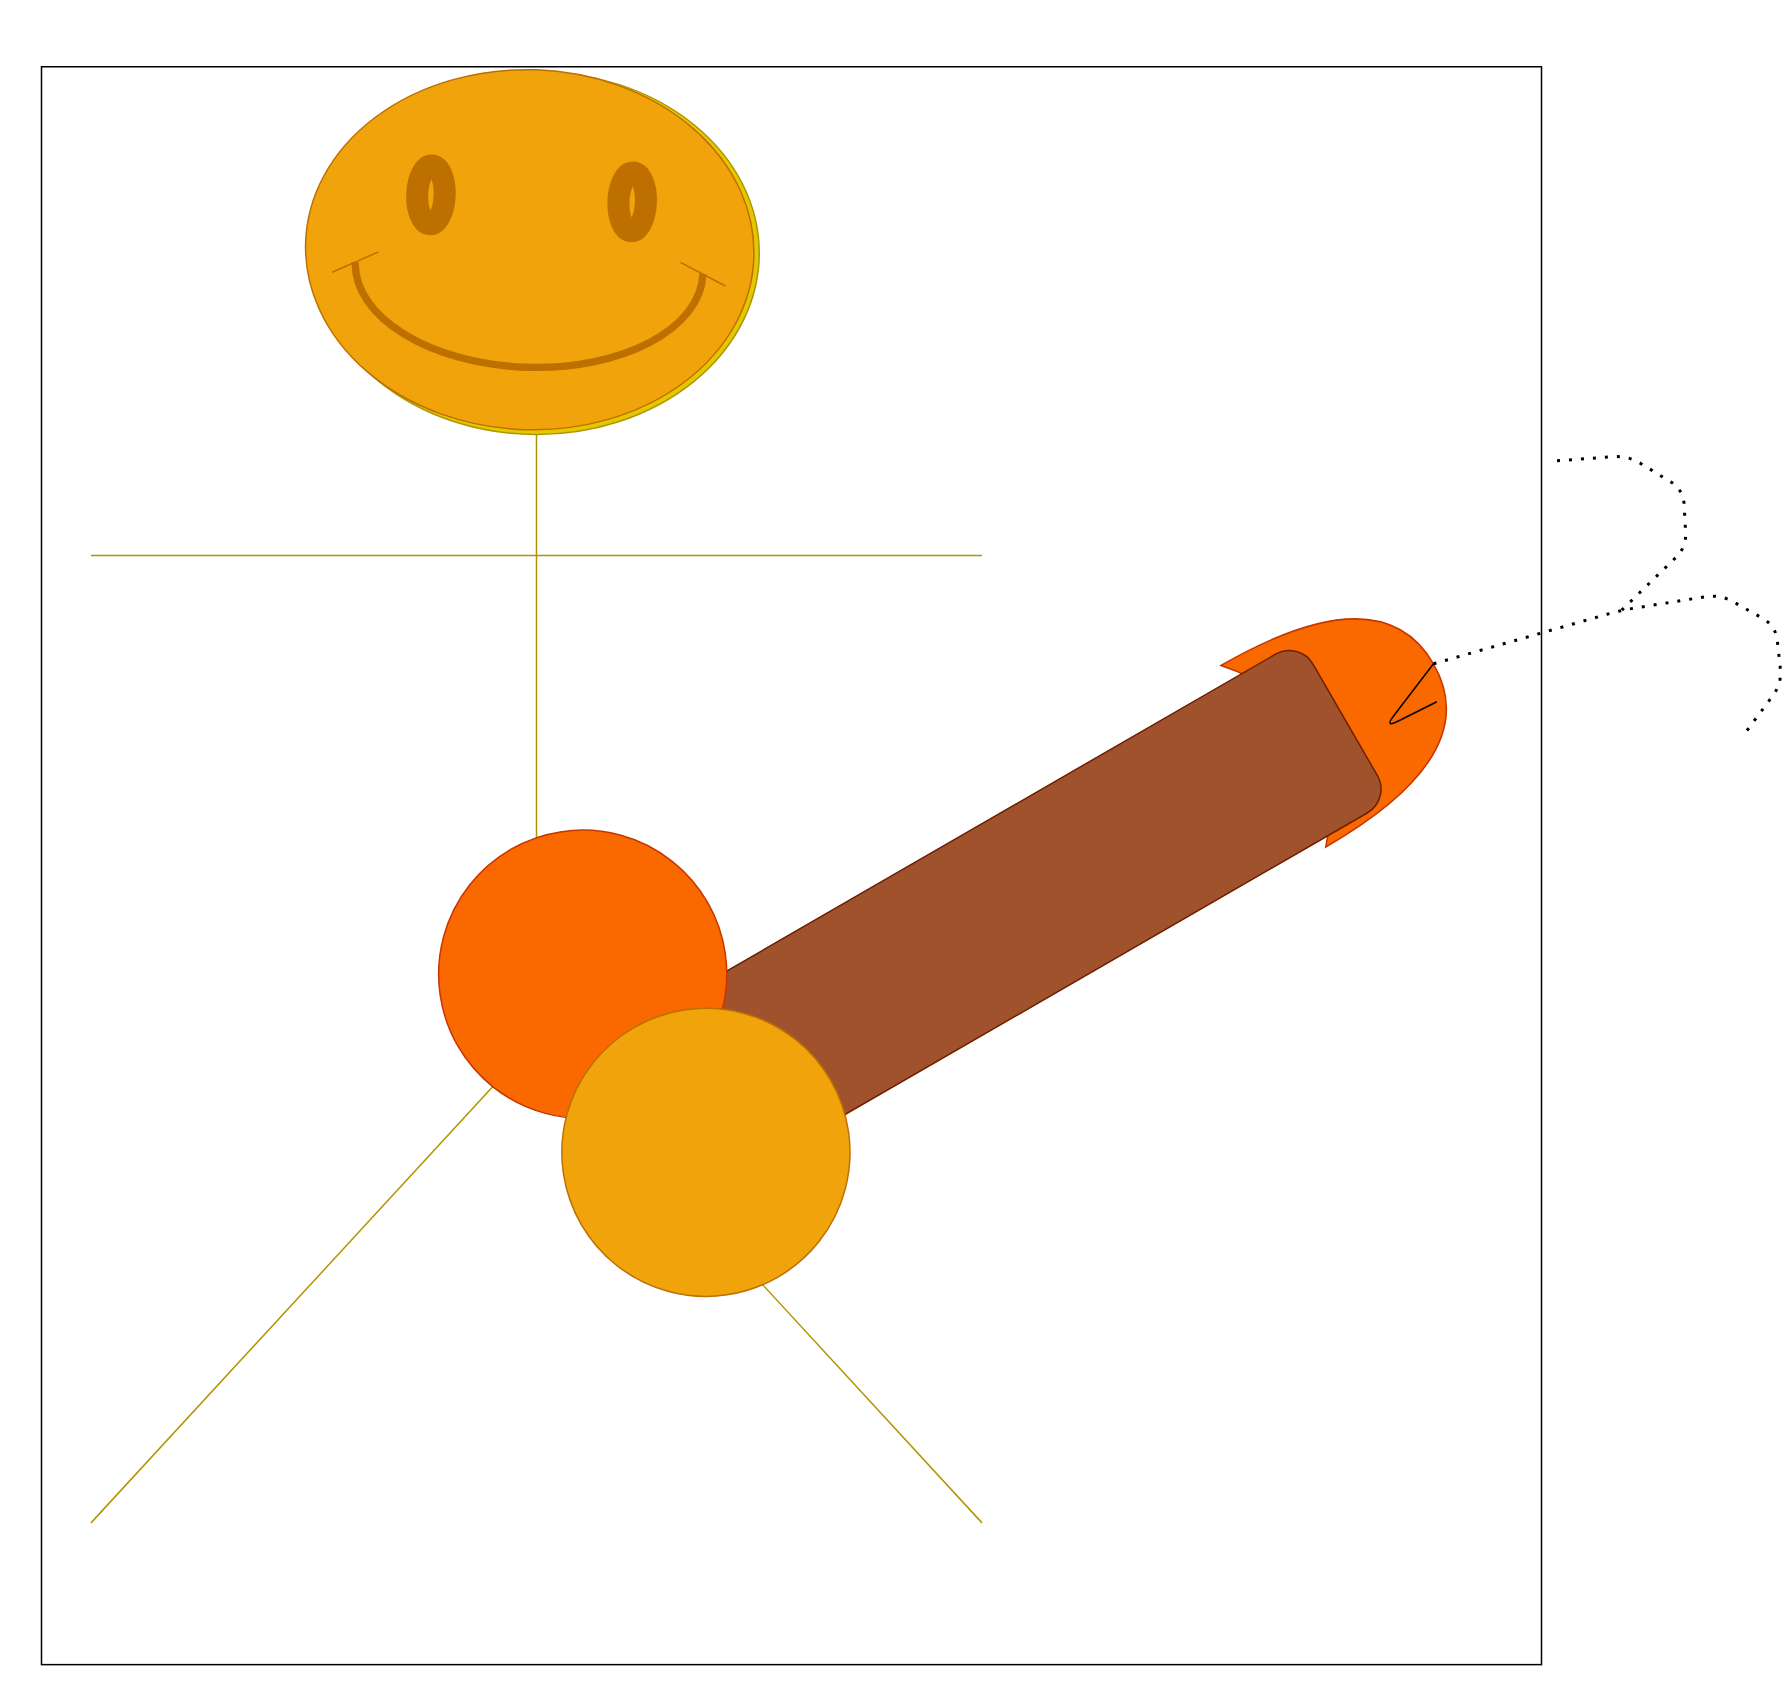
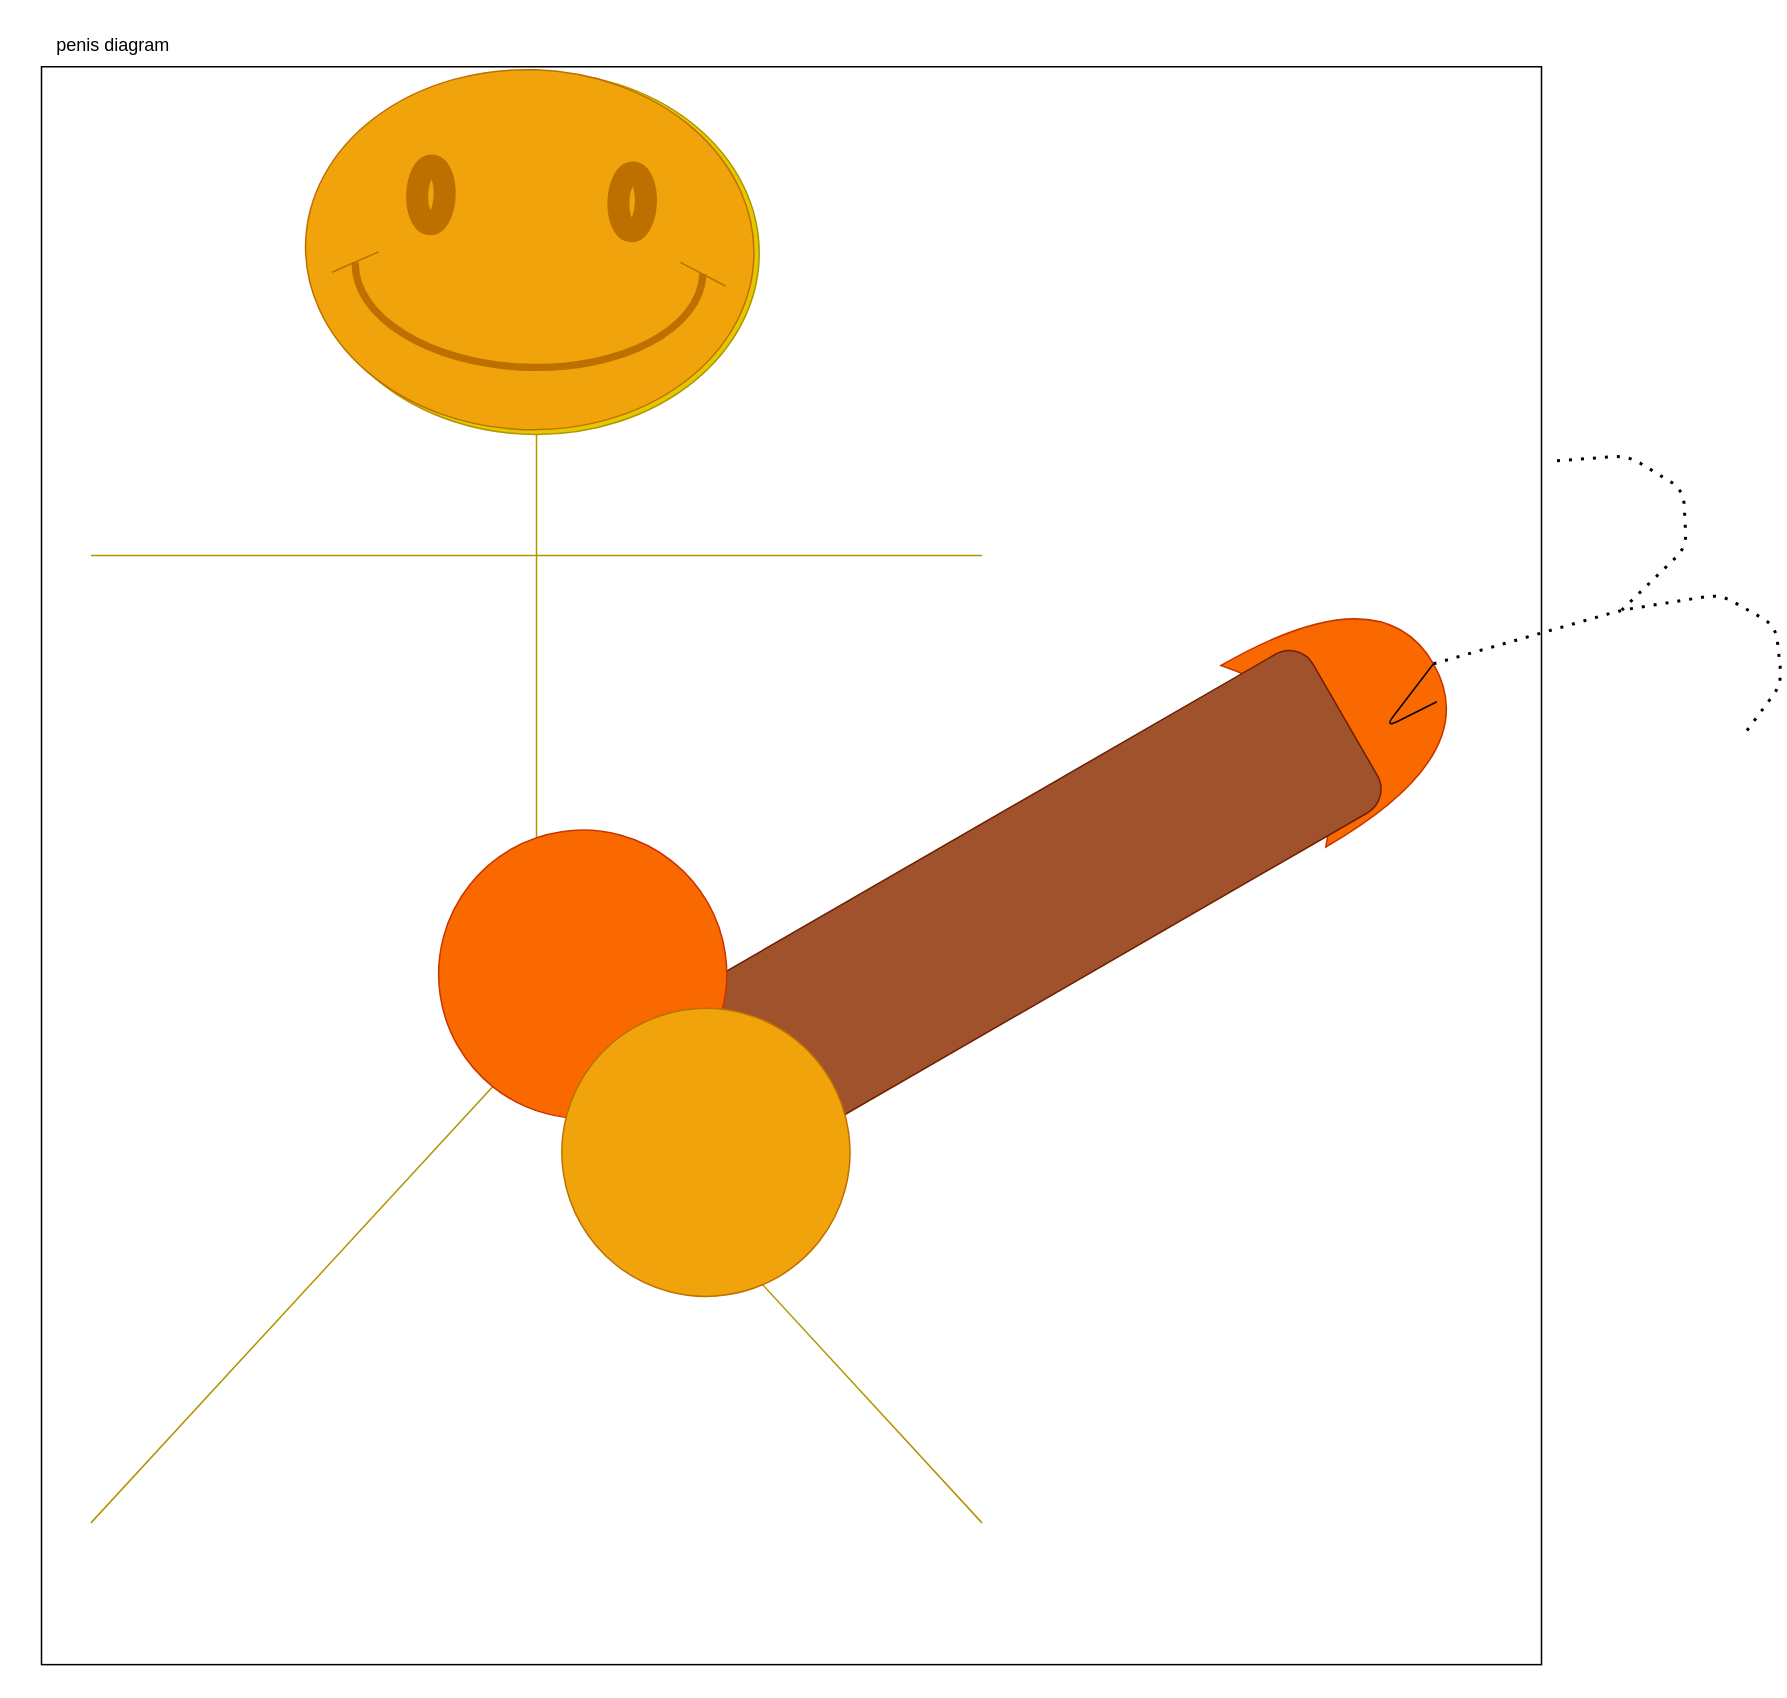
none -> (113, 46)
